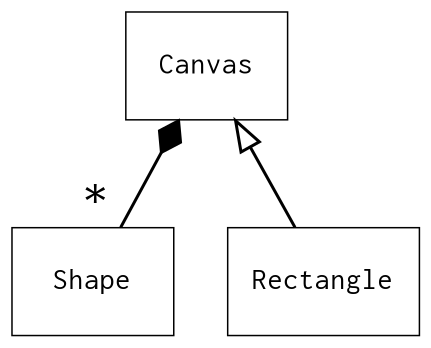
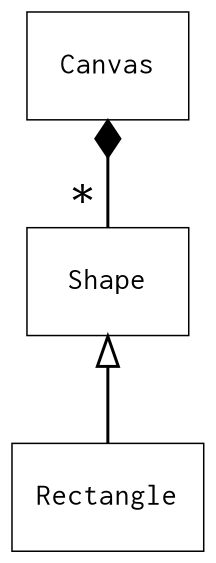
(273, 187) -> (108, 405)
